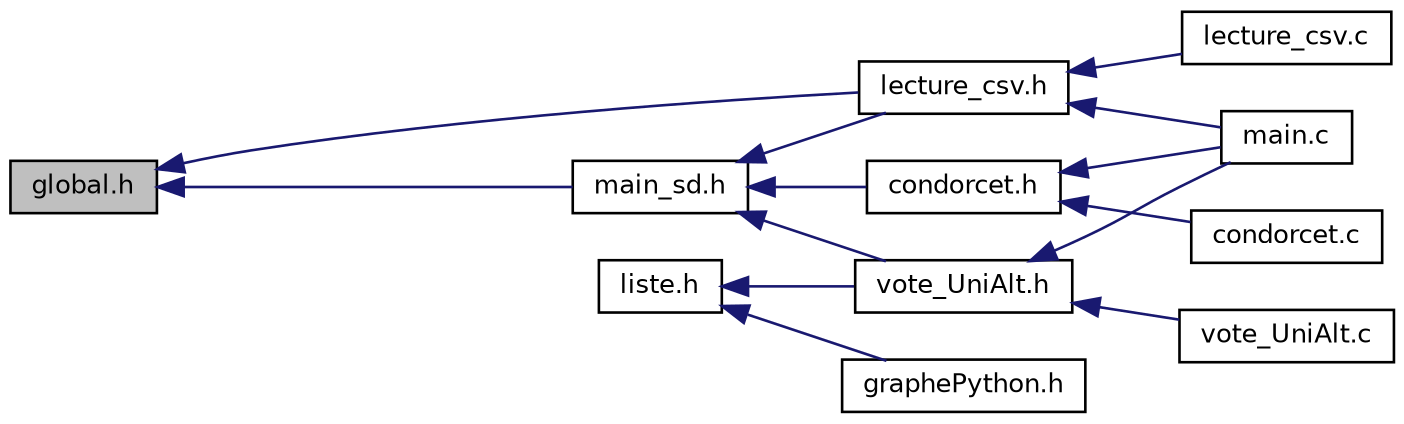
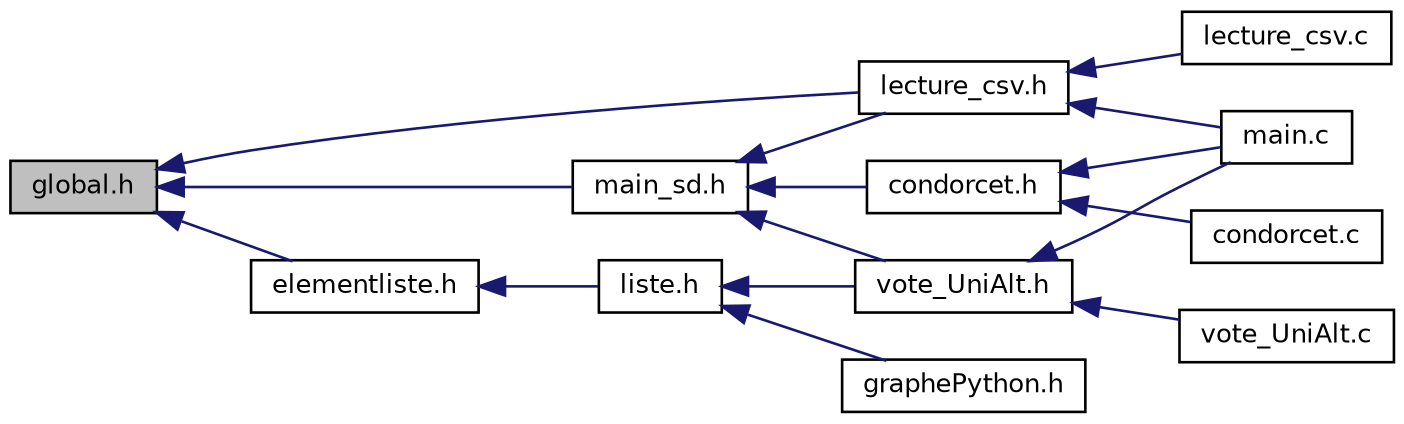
none -> (365, 286)
